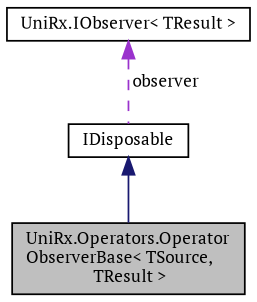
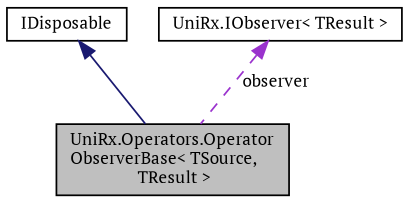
(128, 91) -> (229, 89)
